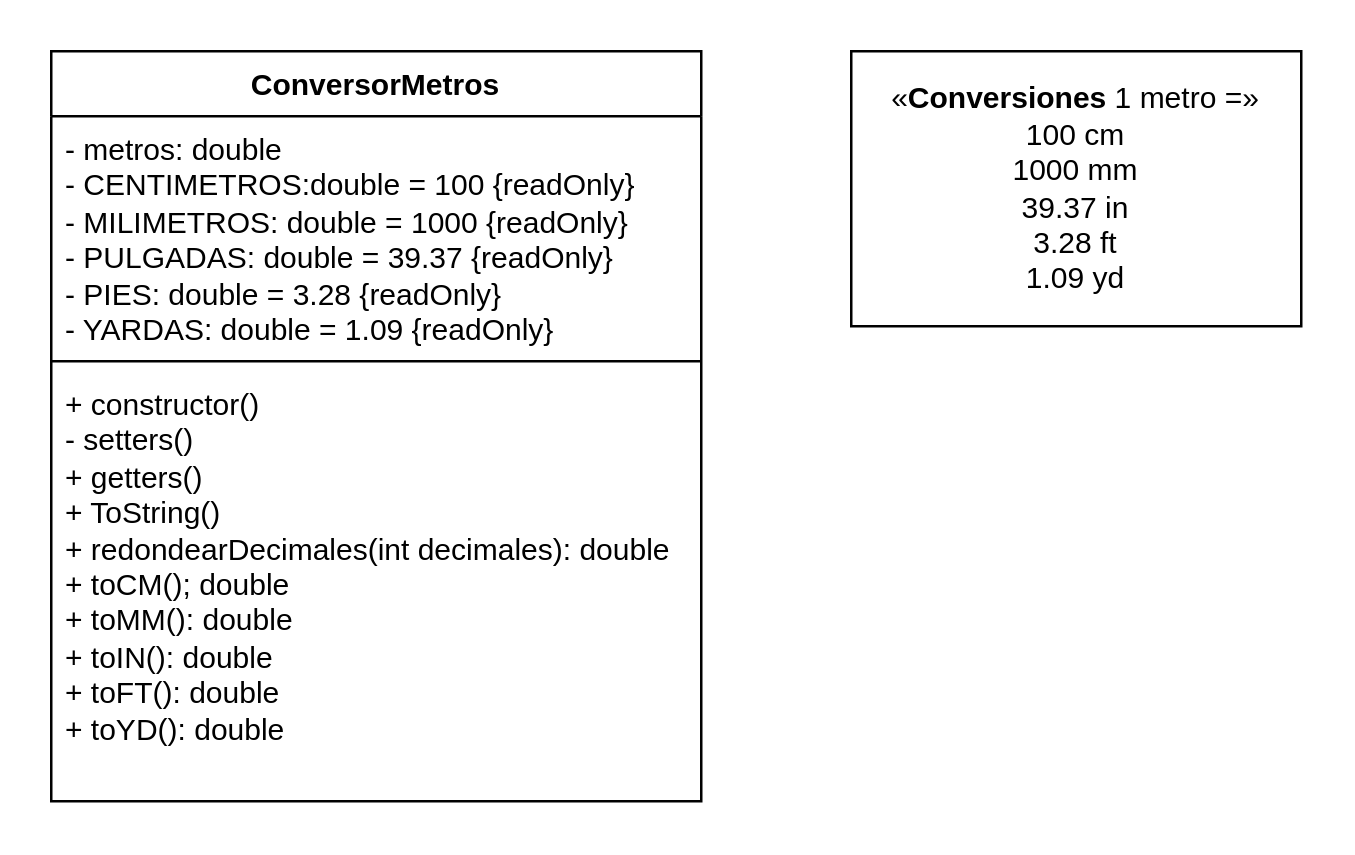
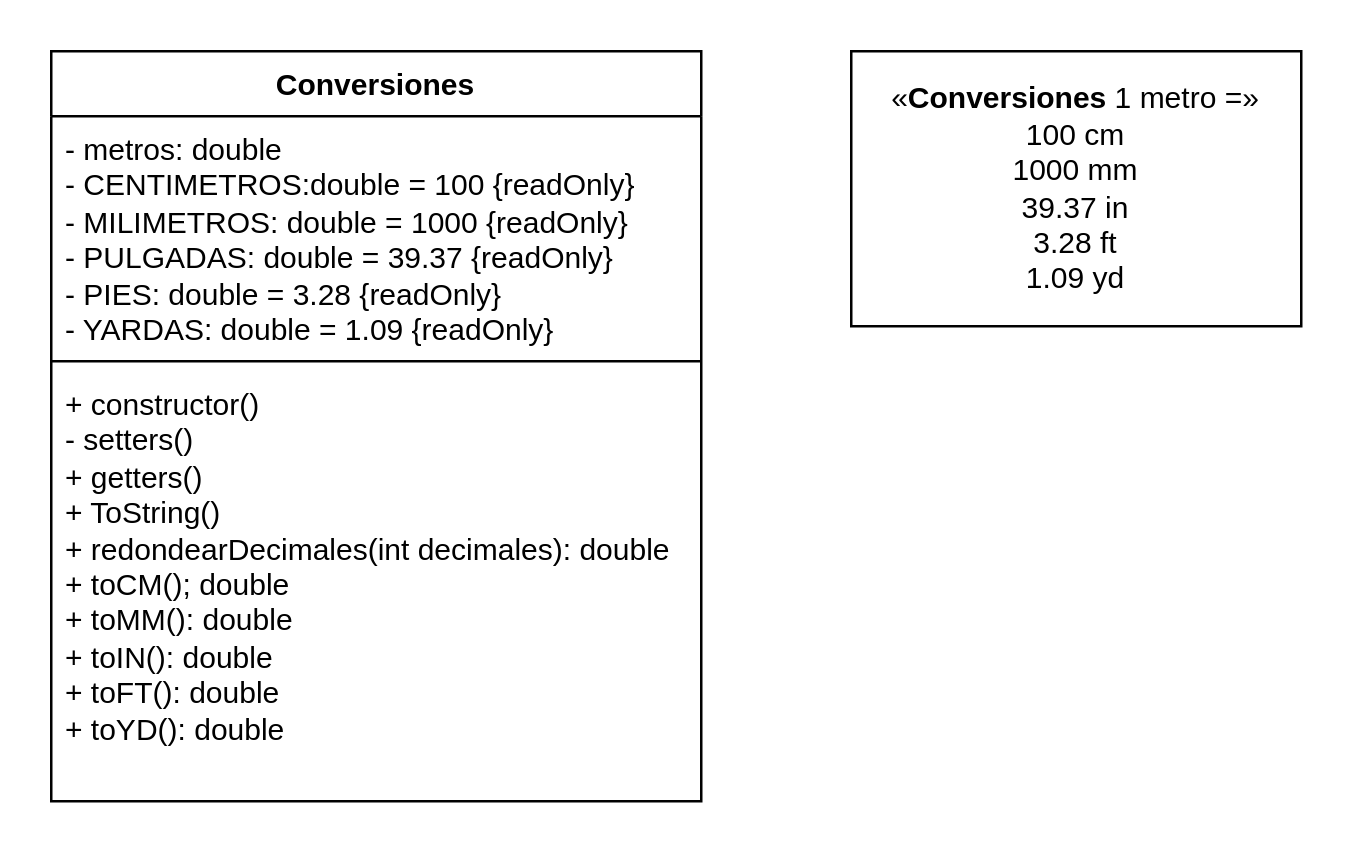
(376, 87) -> (376, 87)
